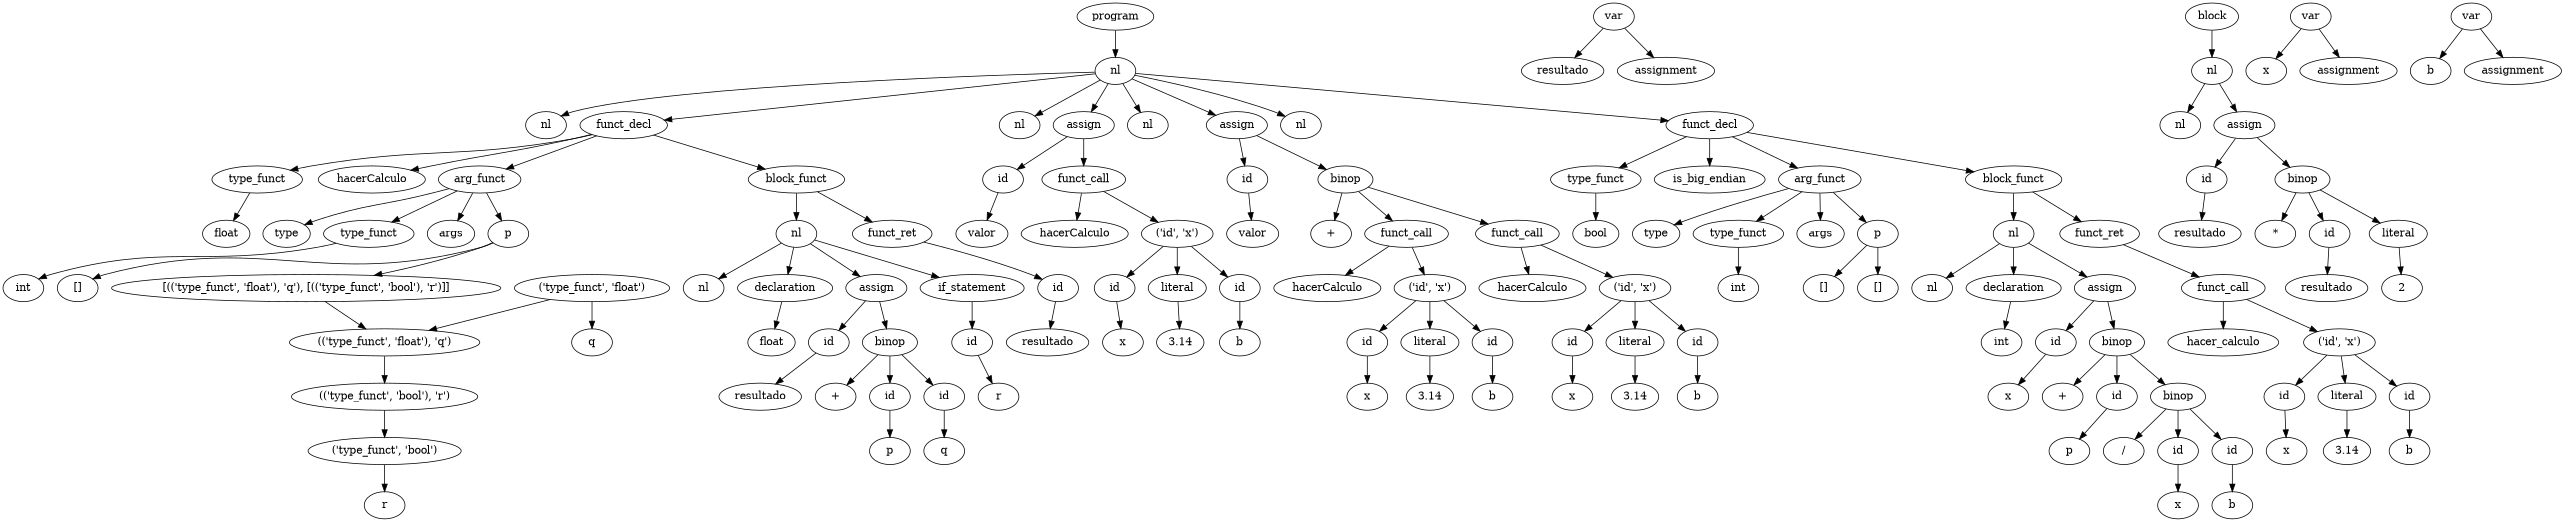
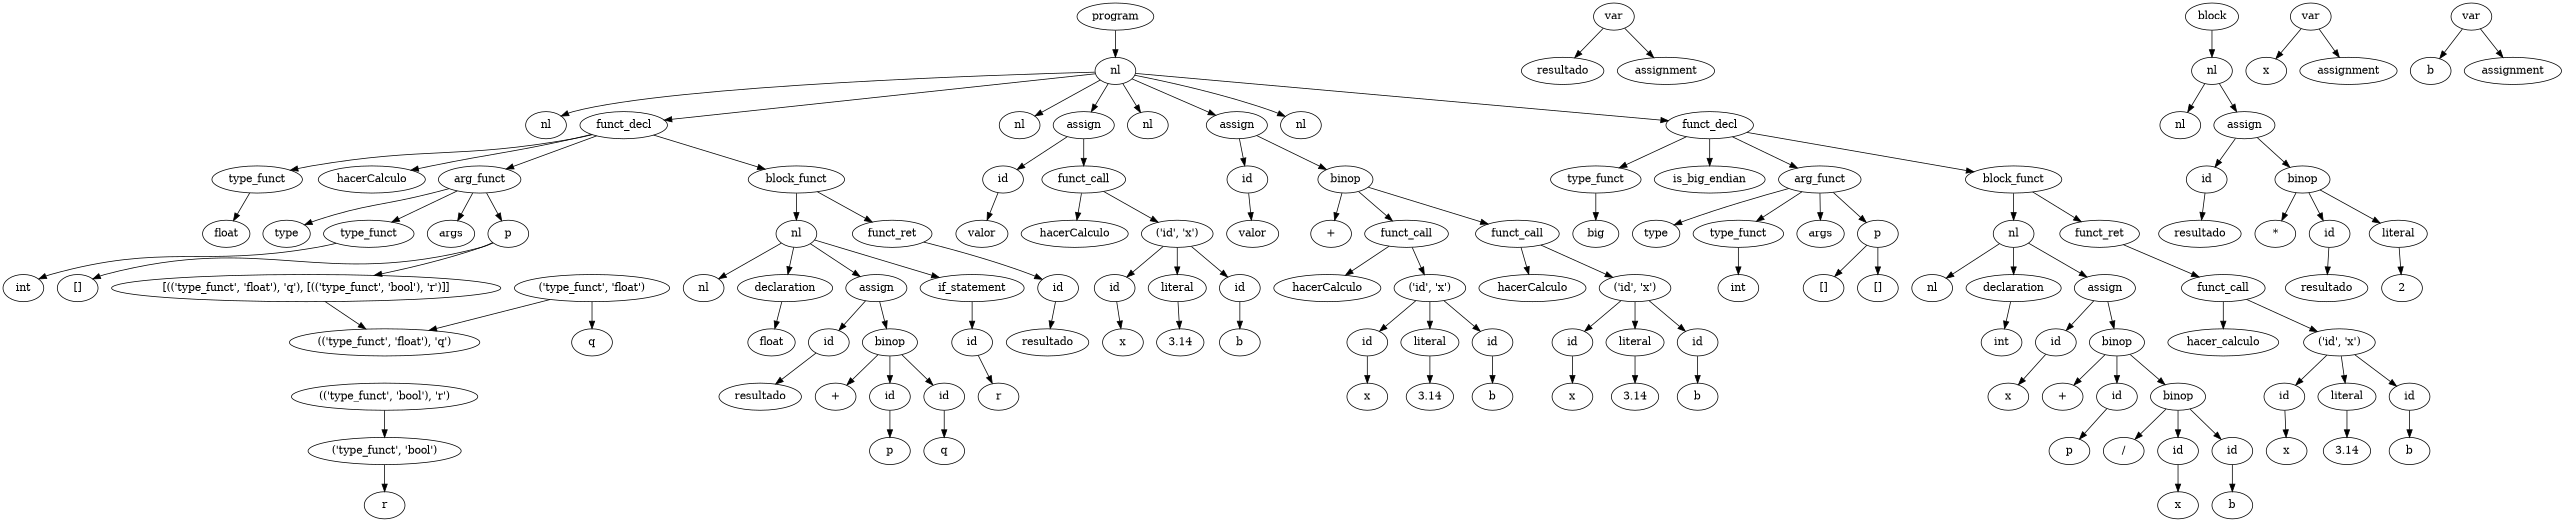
(1596, 234) -> (1596, 234)
(385, 366) -> none
